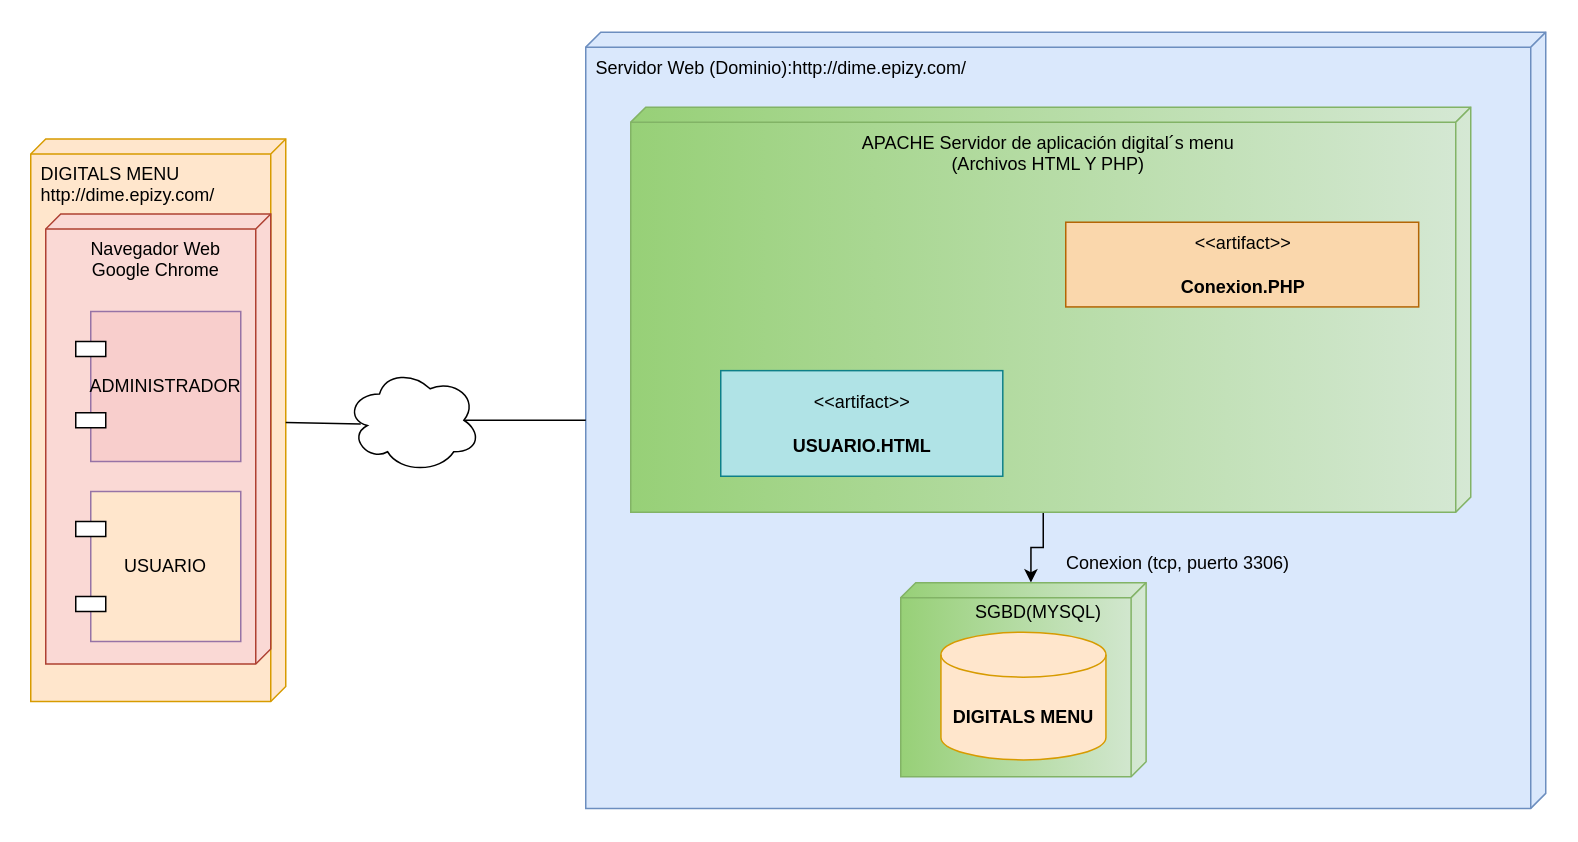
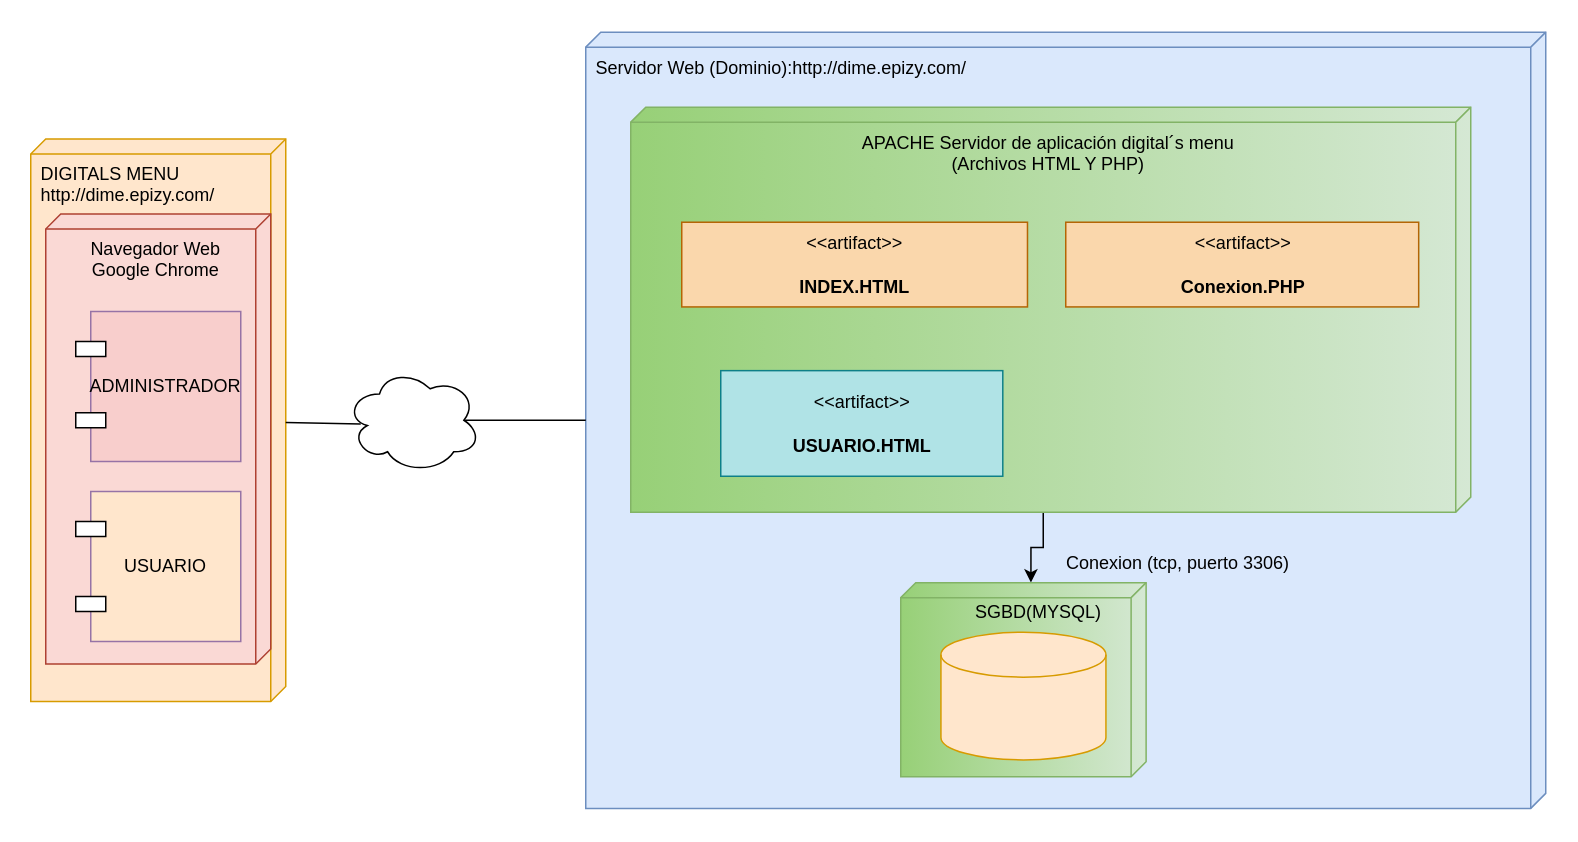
none -> (855, 264)
(1023, 706) -> none
